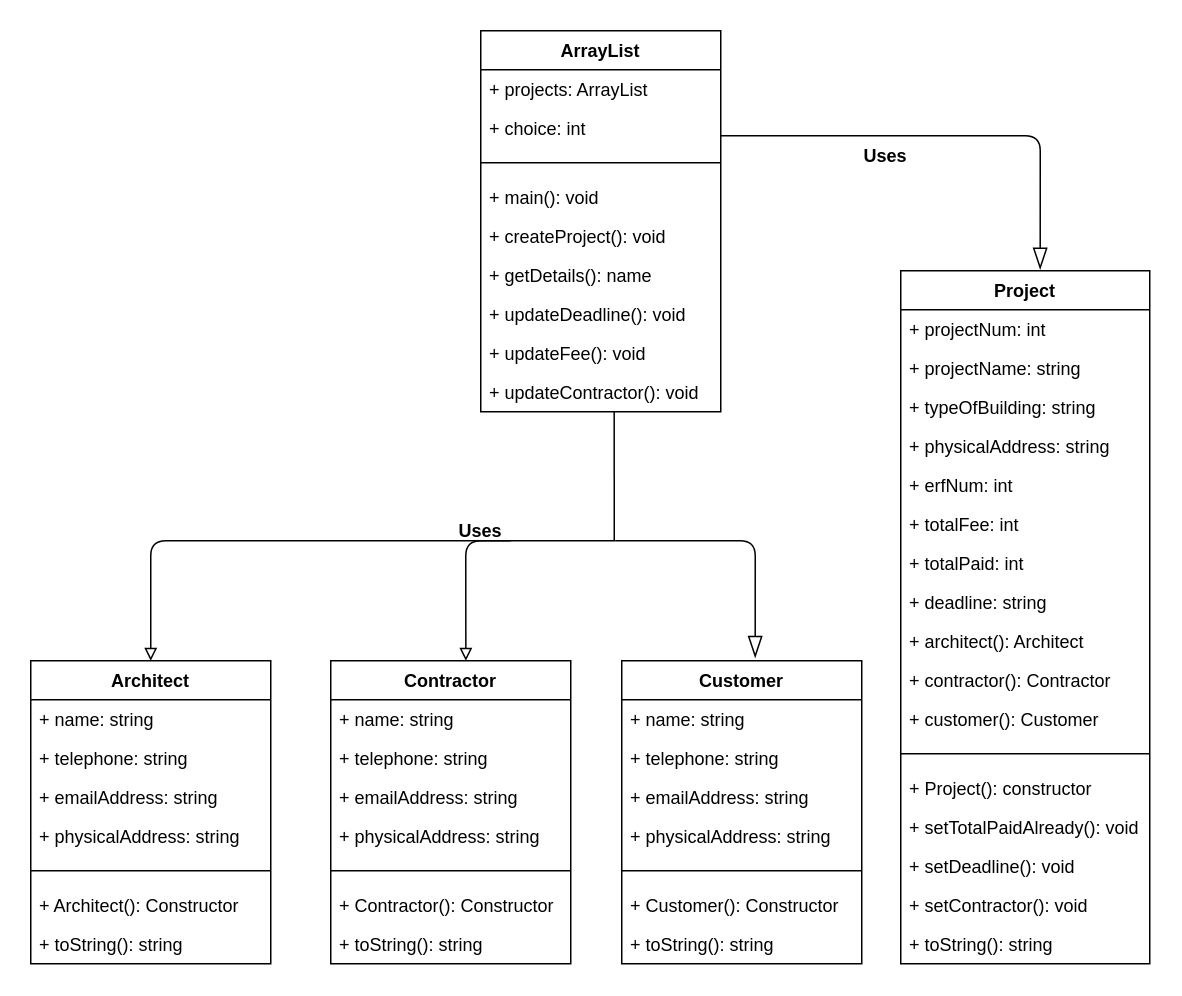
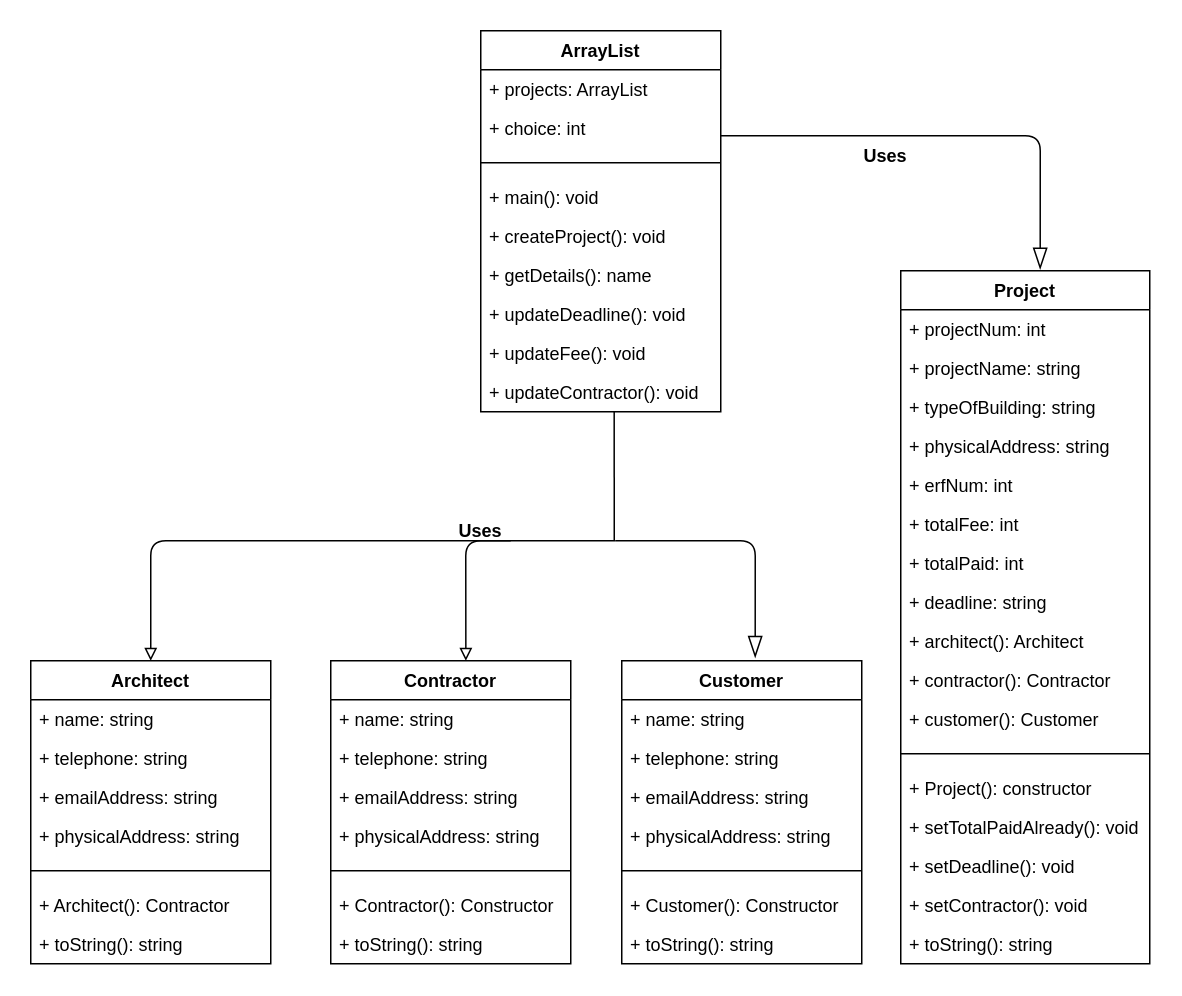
(161, 906) -> (156, 906)
